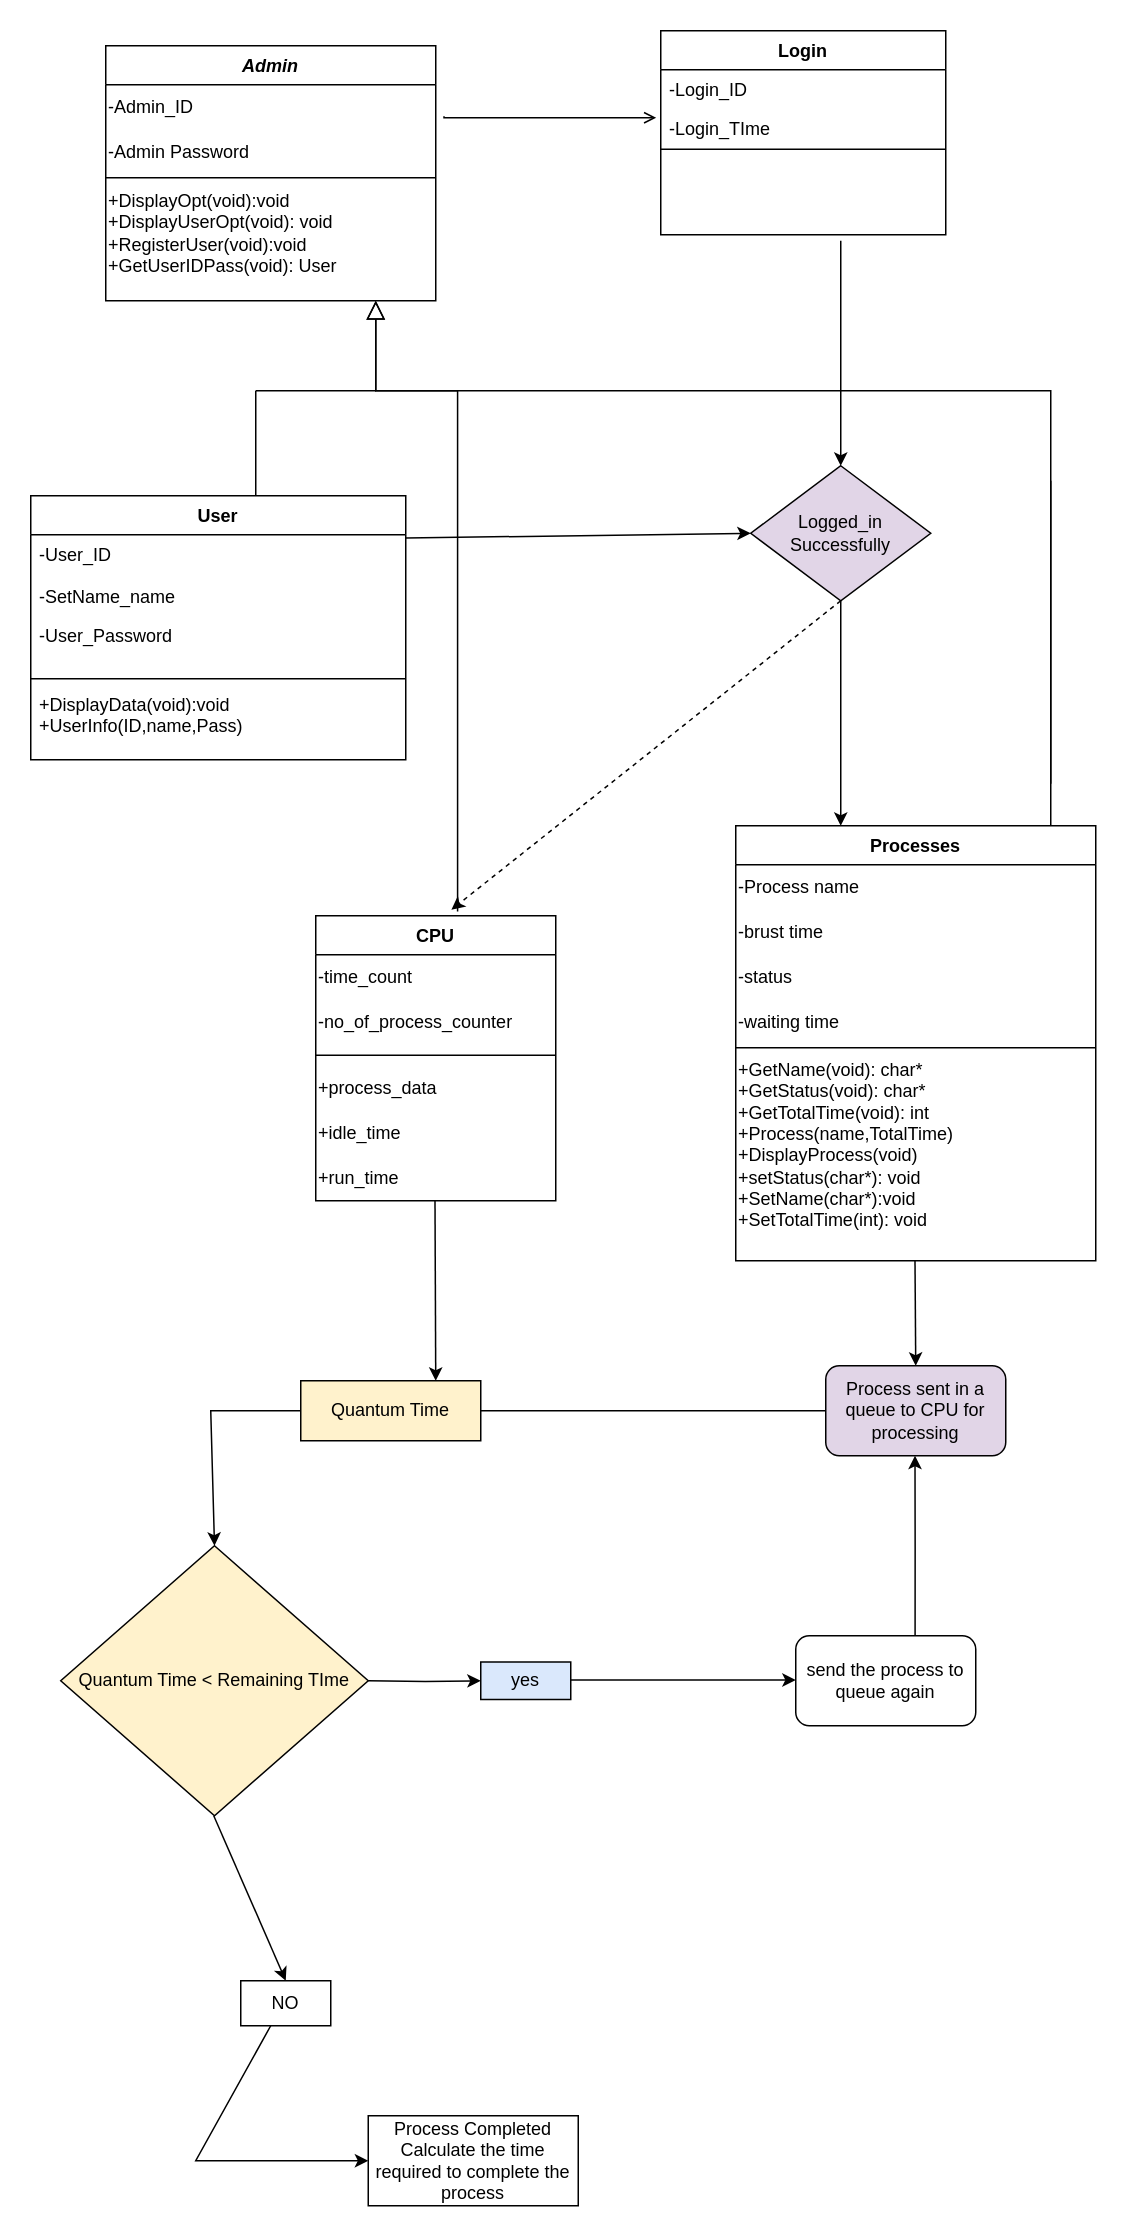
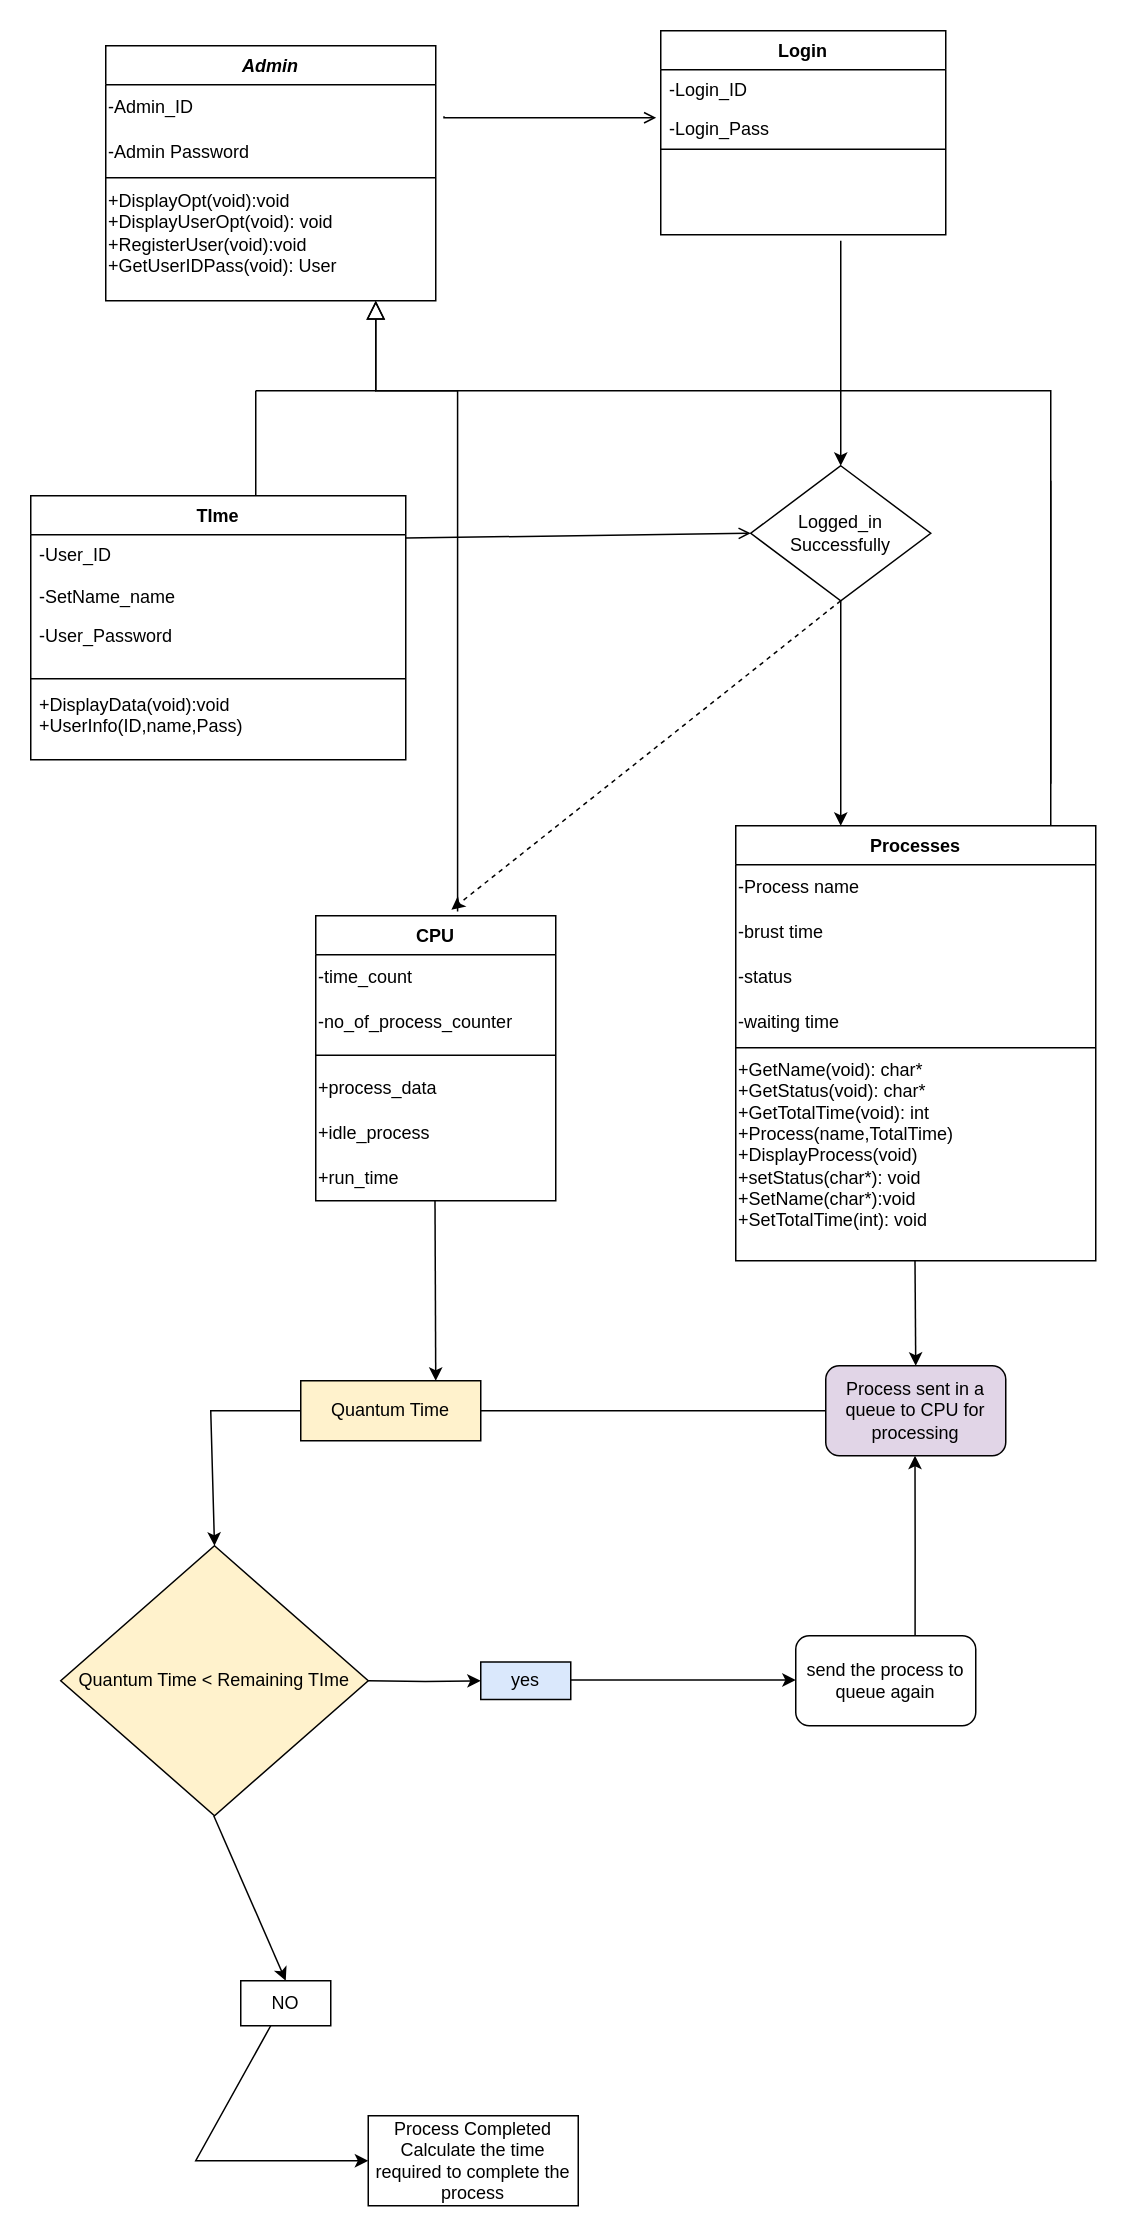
(722, 129) -> (722, 129)
(218, 516) -> (218, 516)
(739, 533) -> (741, 533)
(841, 533) -> (841, 533)
(362, 1133) -> (380, 1133)
